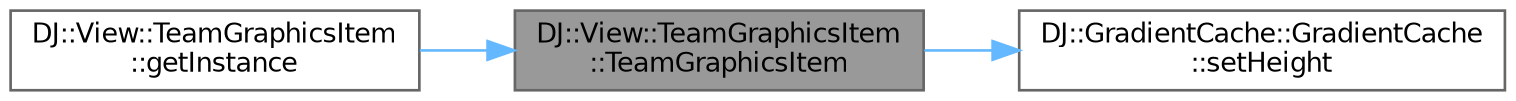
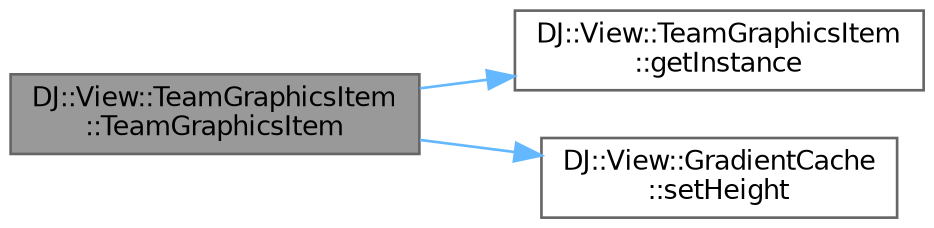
(453, 50) -> (454, 84)
(1262, 50) -> (719, 178)
